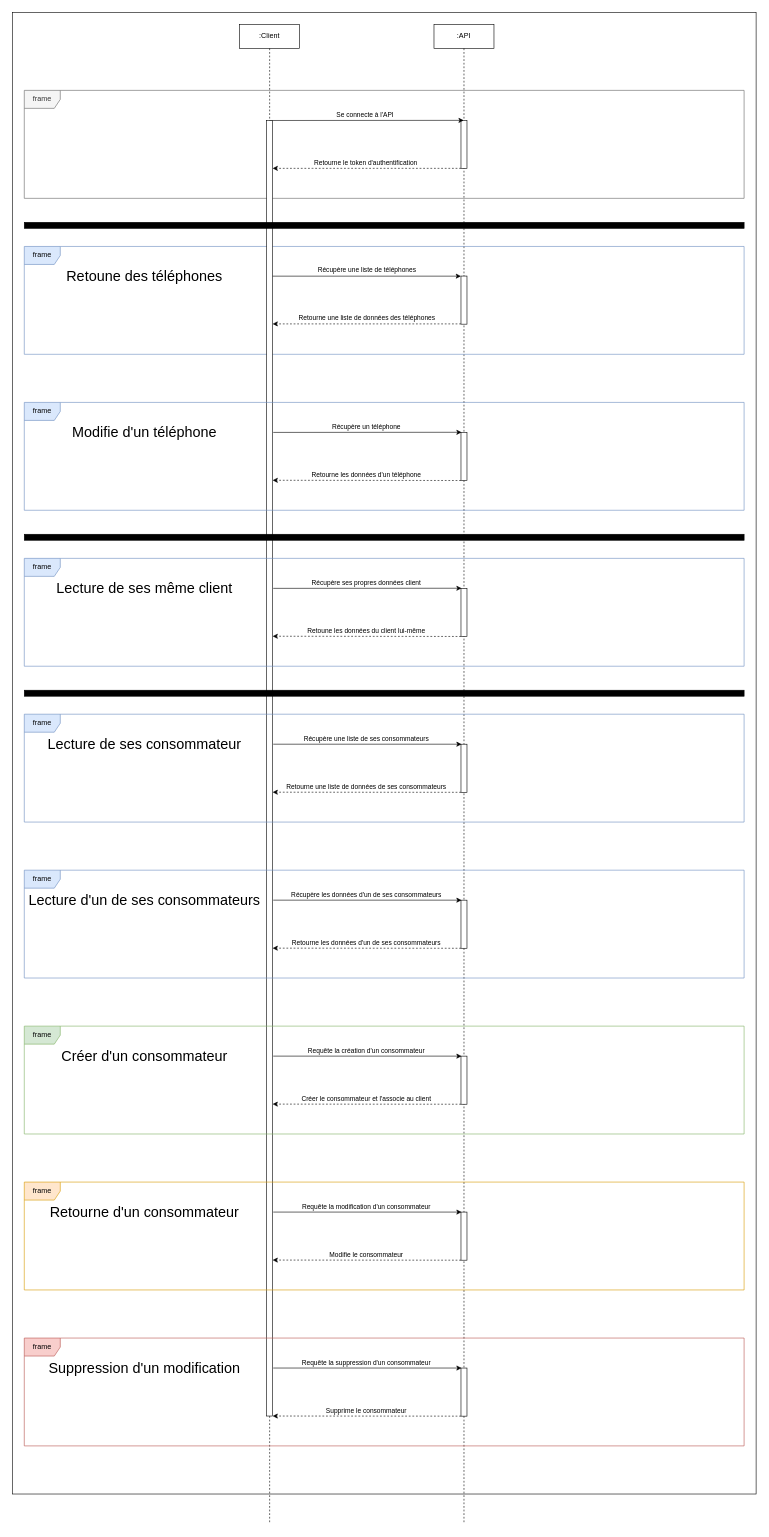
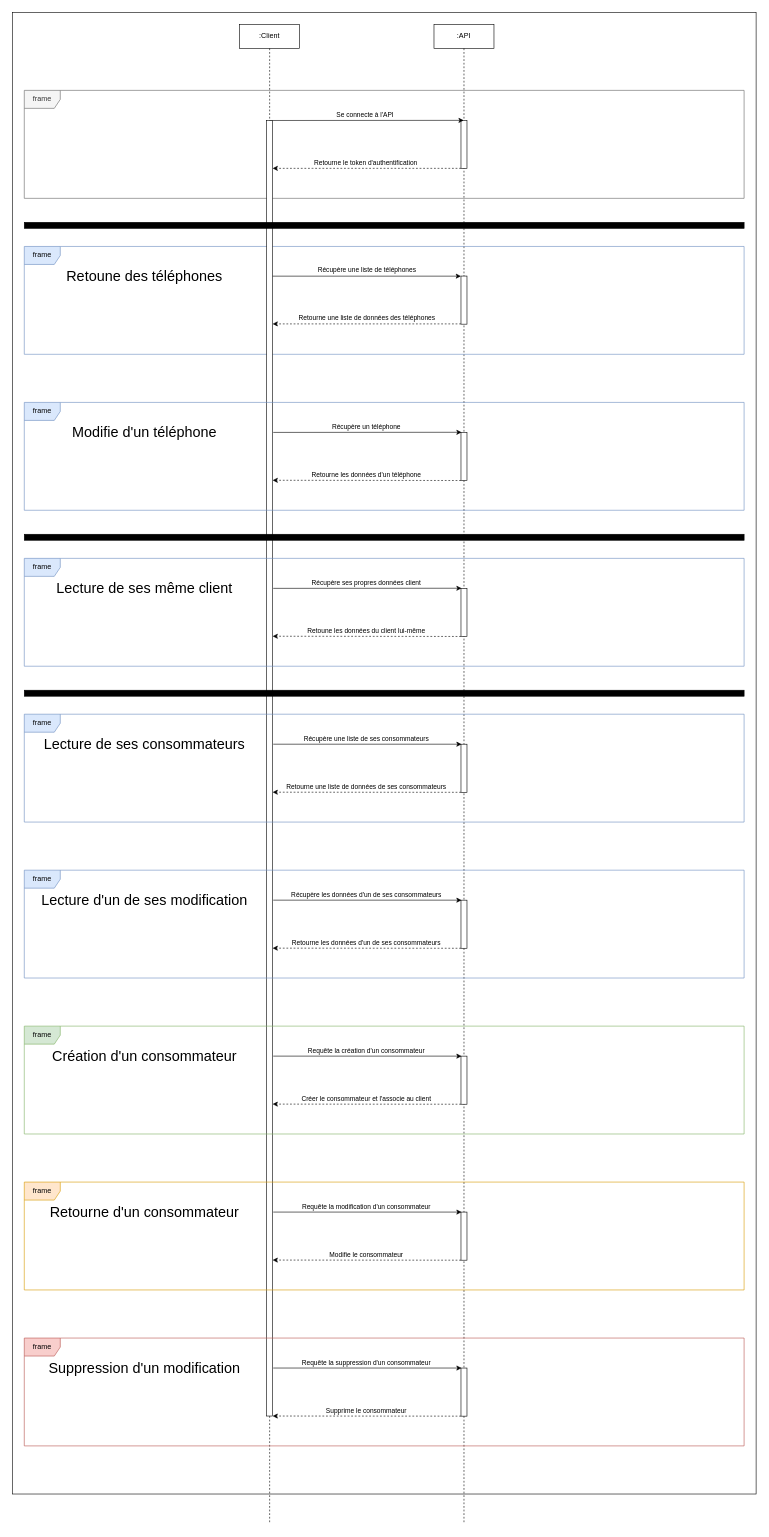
(145, 744) -> (145, 744)
(145, 900) -> (145, 900)
(145, 1056) -> (145, 1056)
